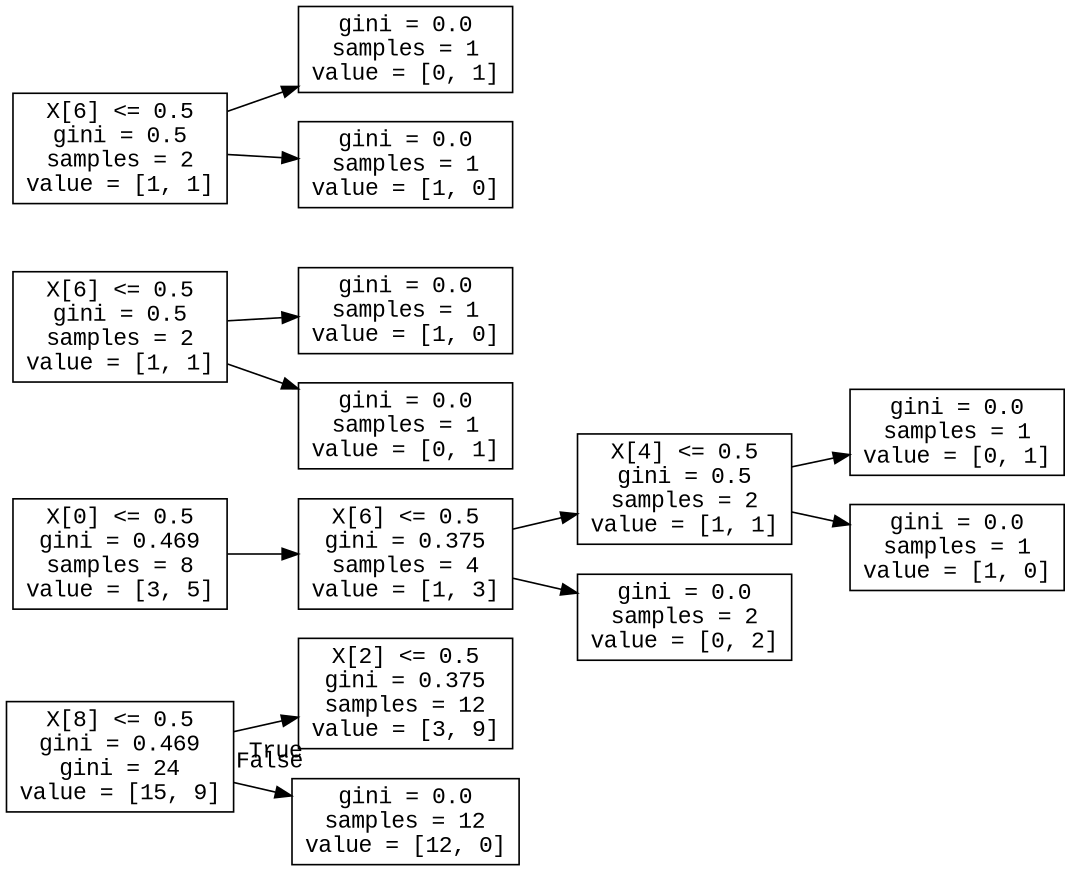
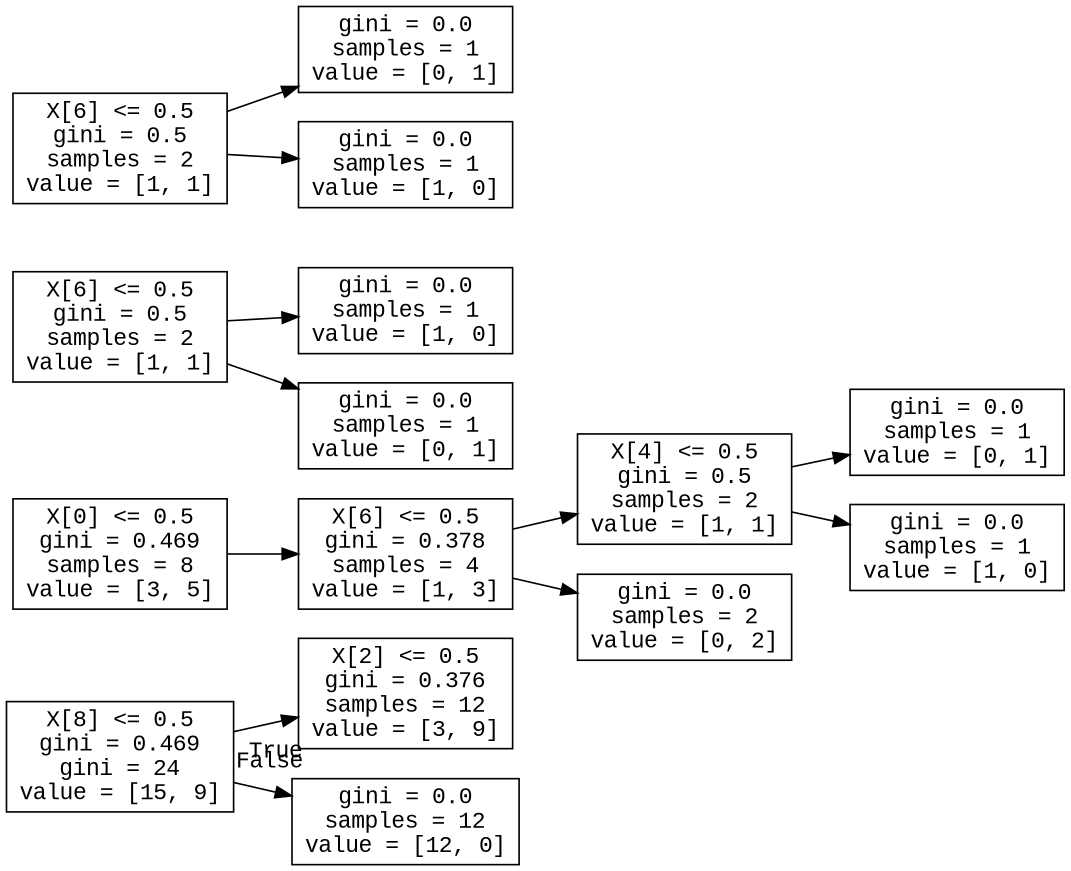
(406, 554) -> (406, 554)
(406, 694) -> (406, 694)
